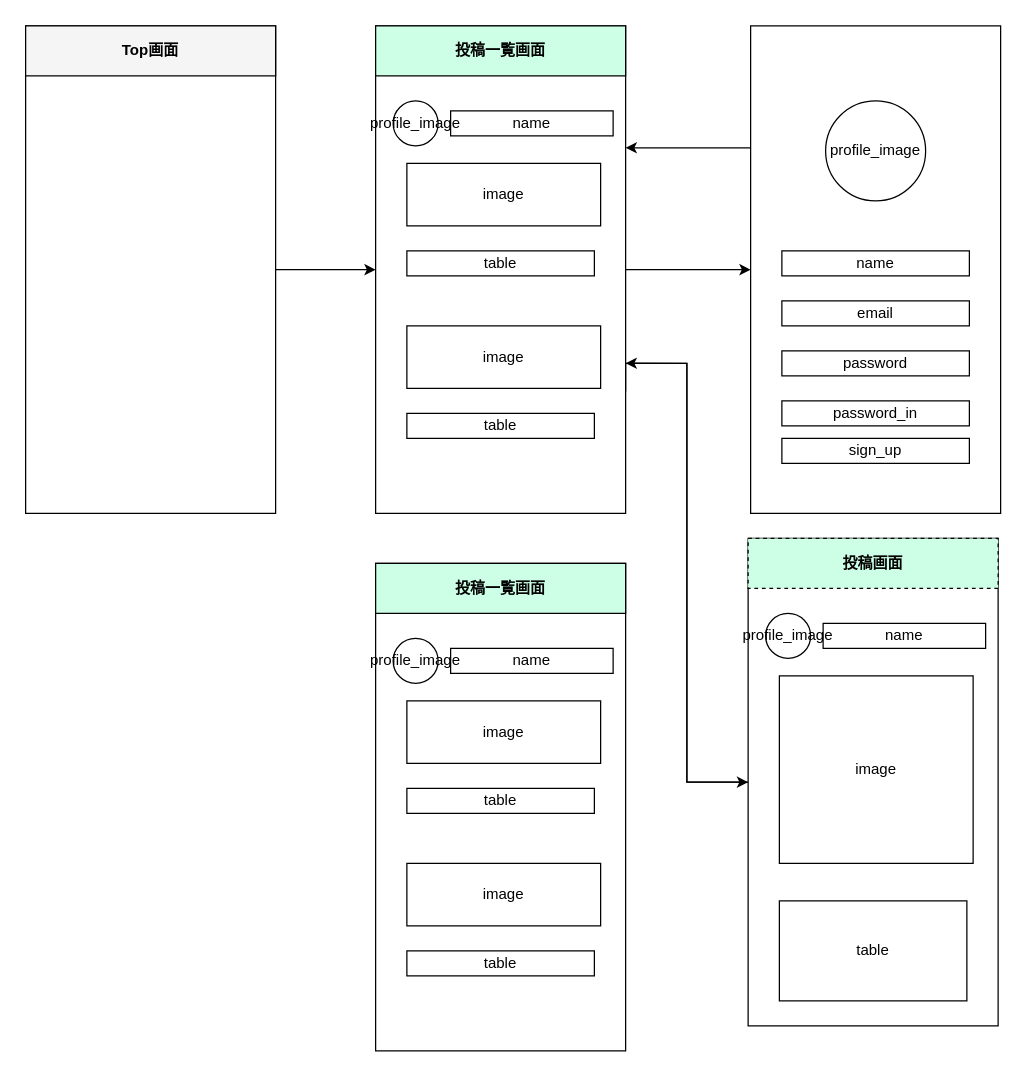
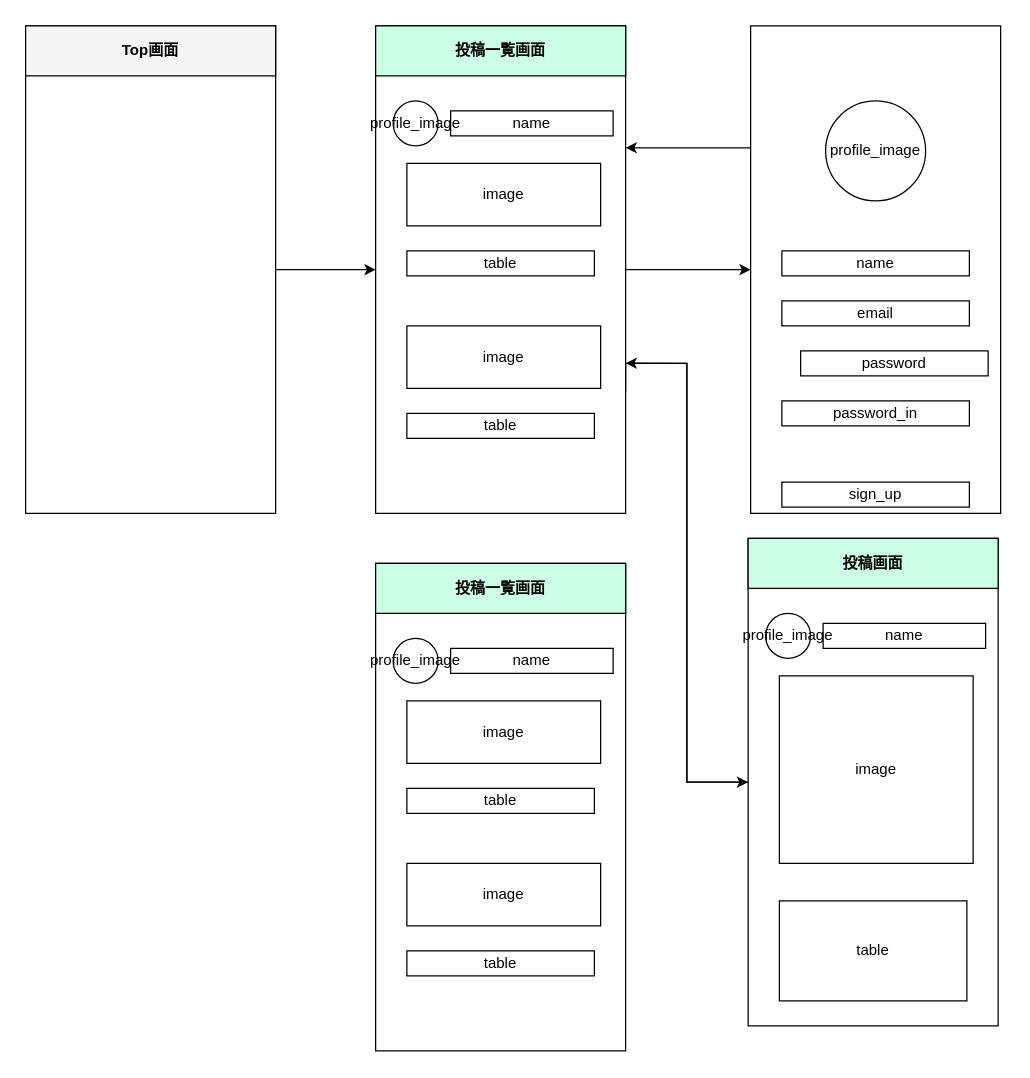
(876, 363) -> (894, 363)
(876, 451) -> (876, 494)
(873, 563) -> (873, 563)
